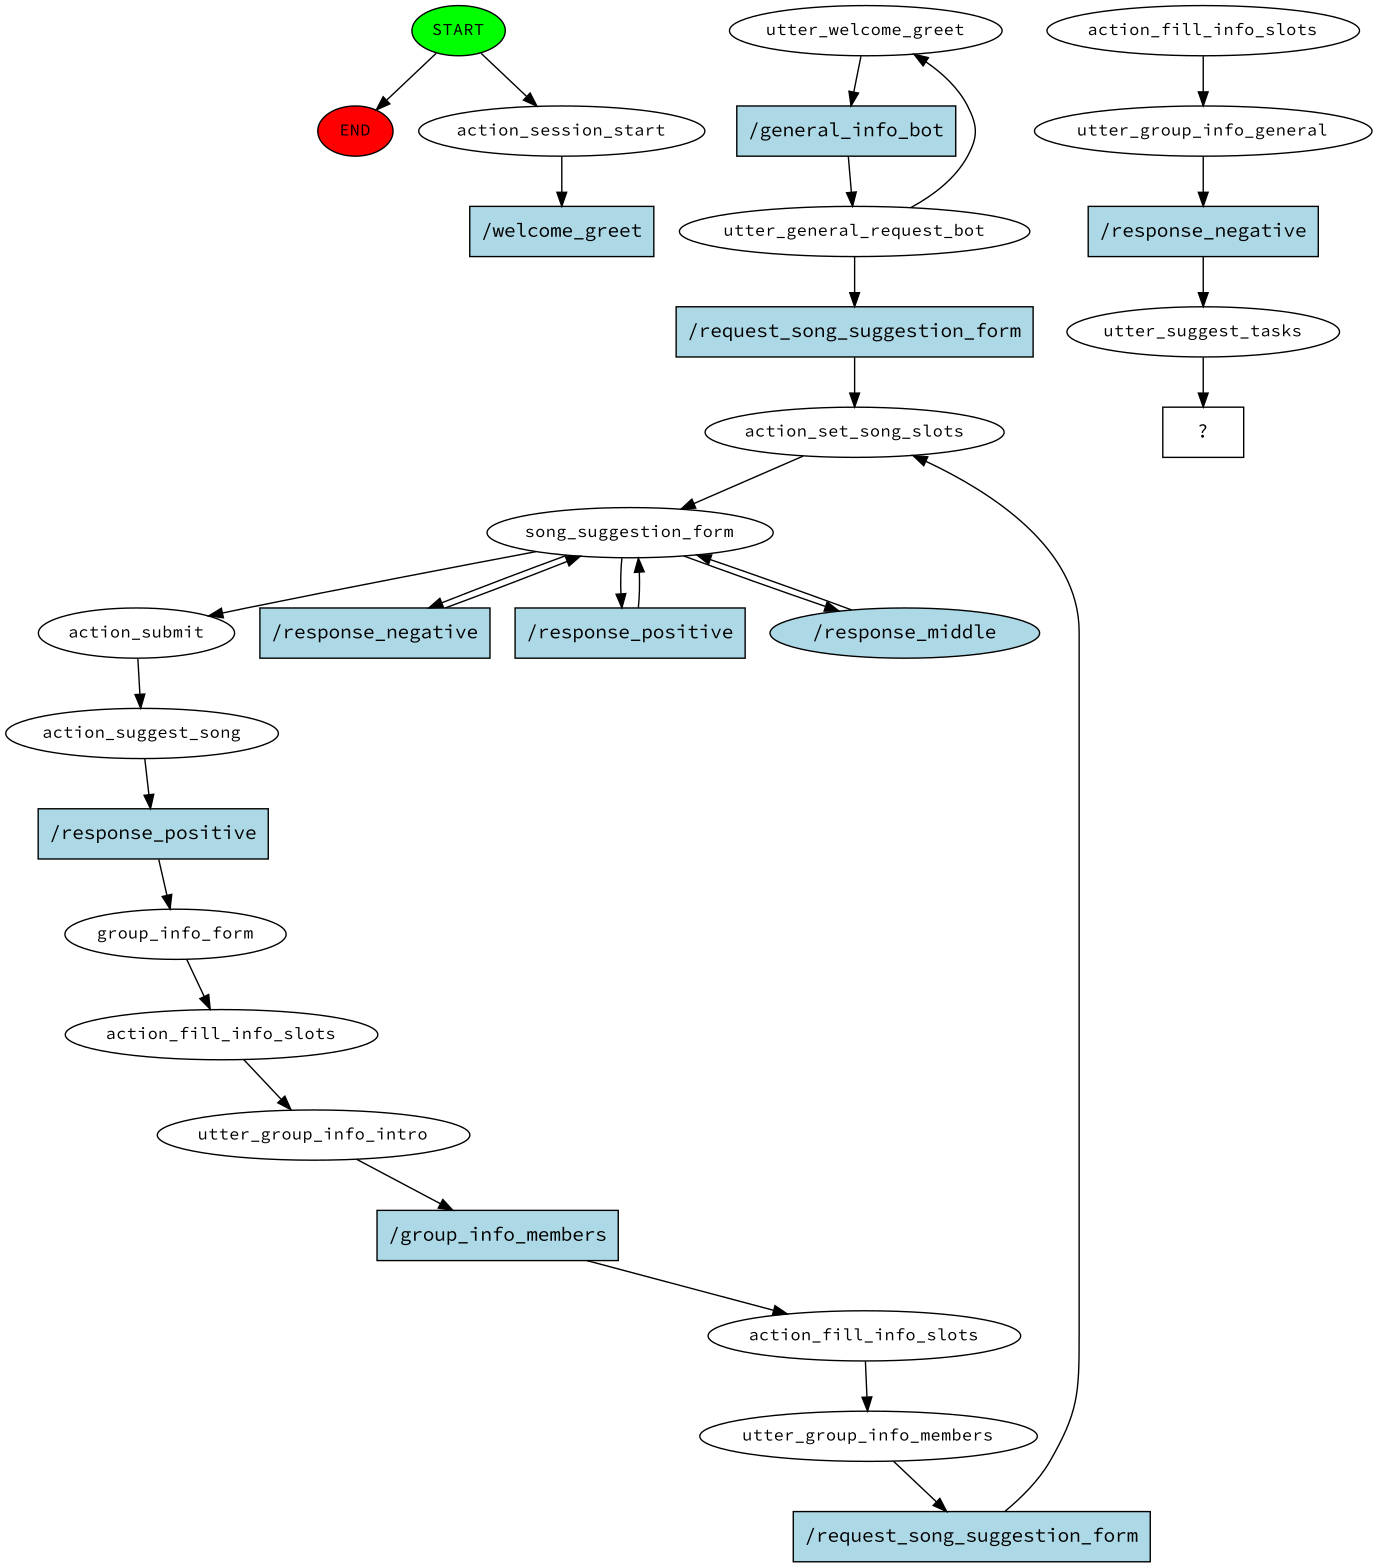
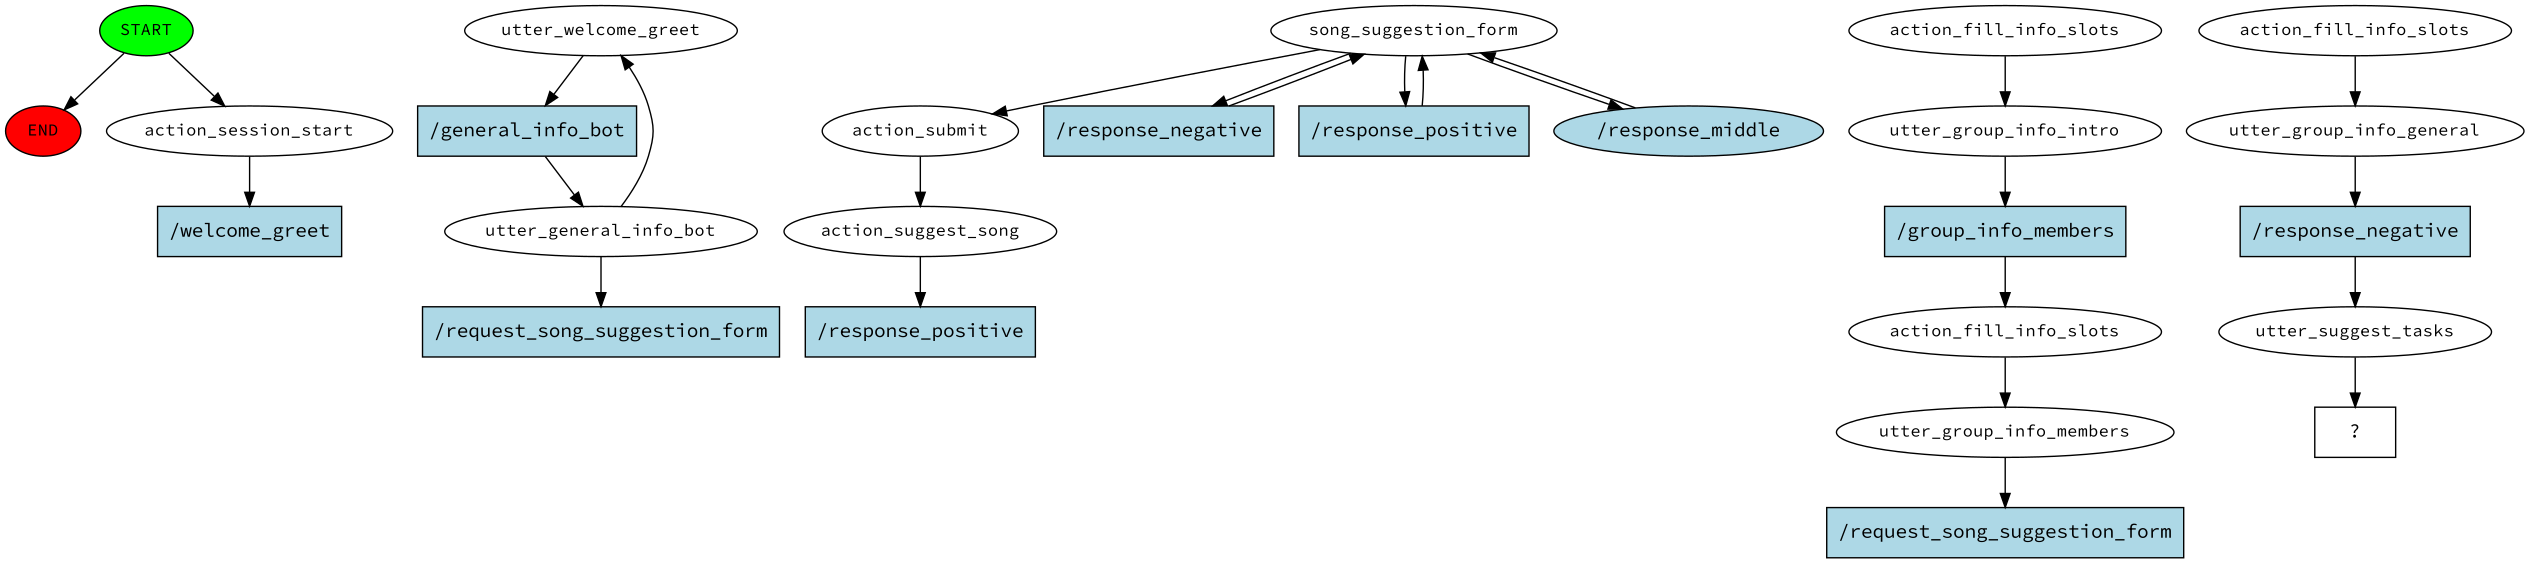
(855, 231) -> (601, 231)
(855, 432) -> none
(176, 934) -> none
